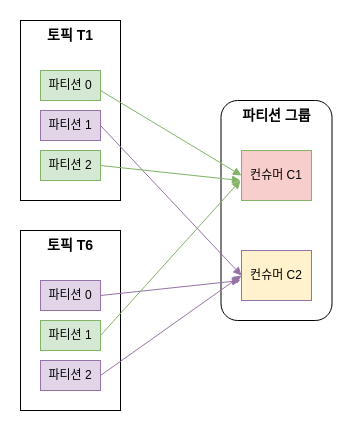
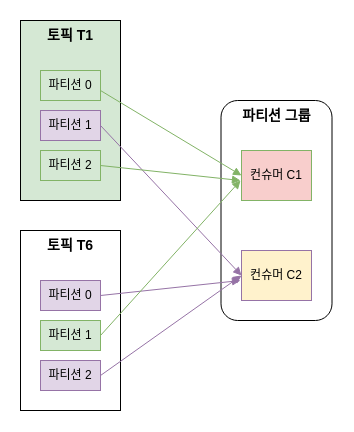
(71, 36) -> (71, 36)
